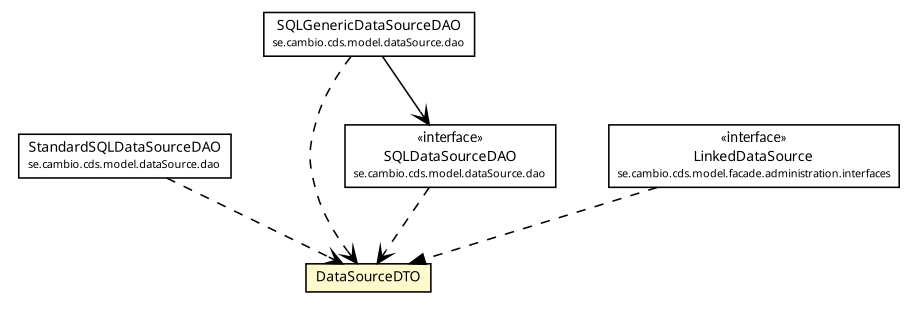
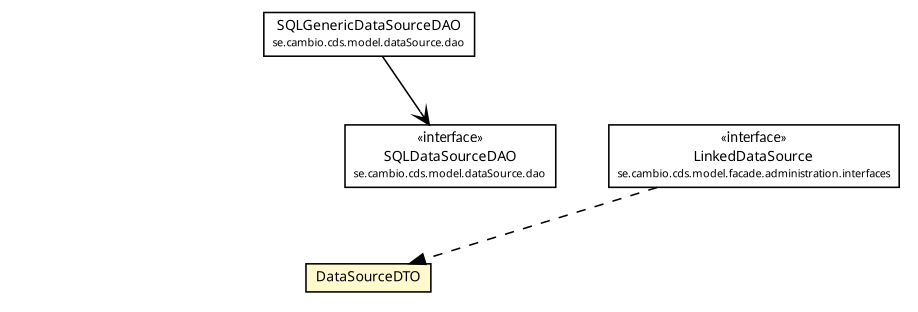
(310, 153) -> none
(125, 156) -> none
(408, 219) -> none
